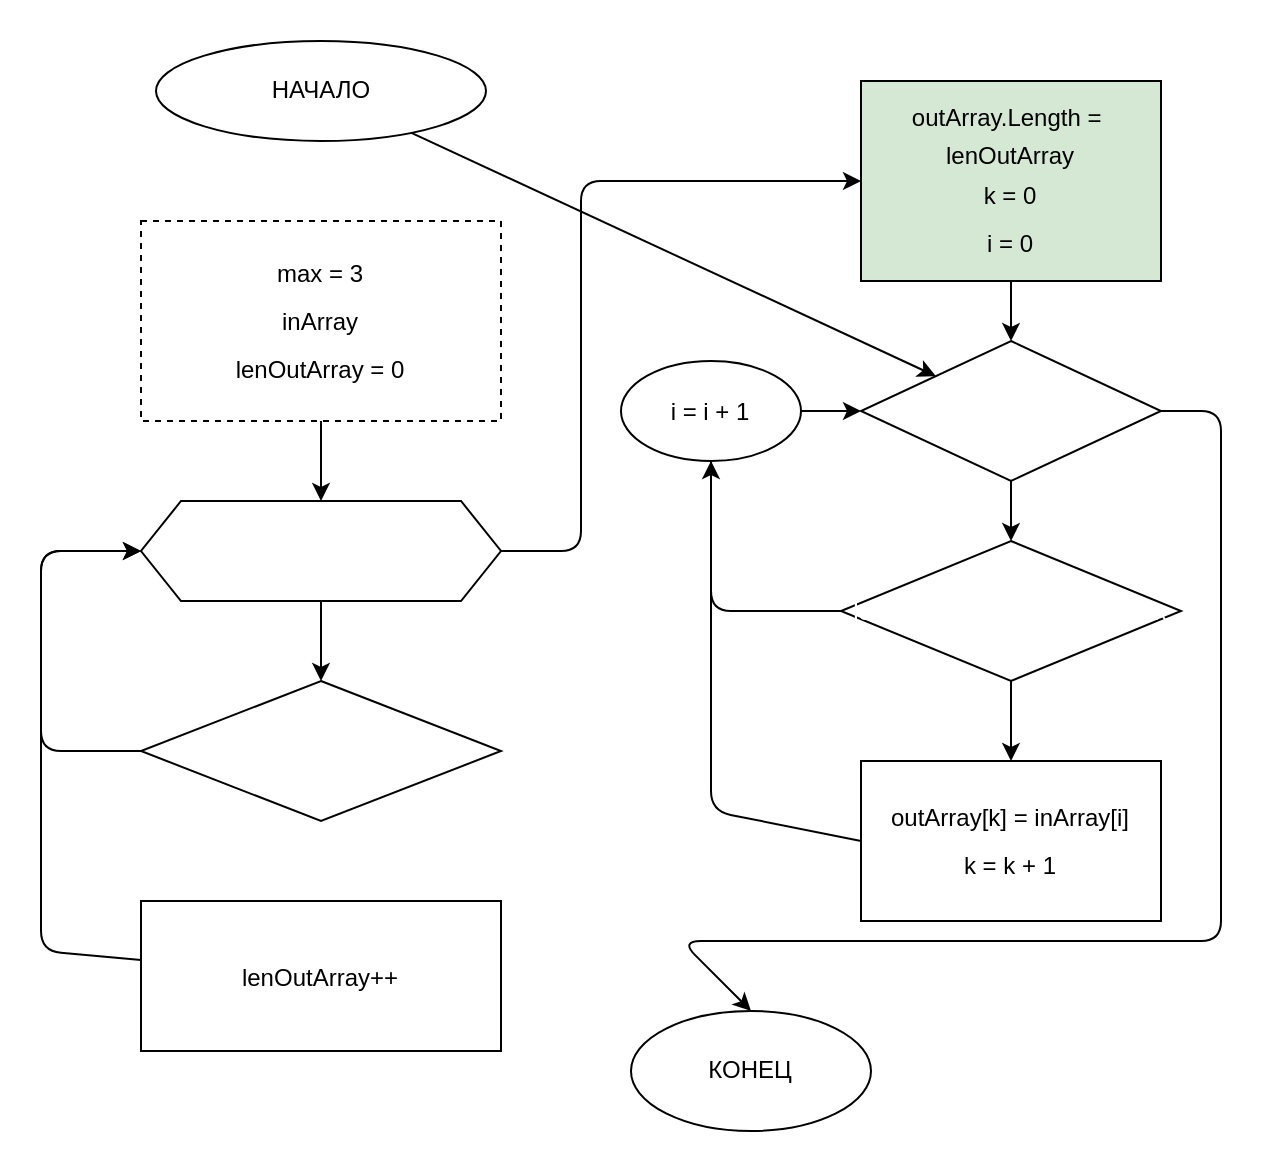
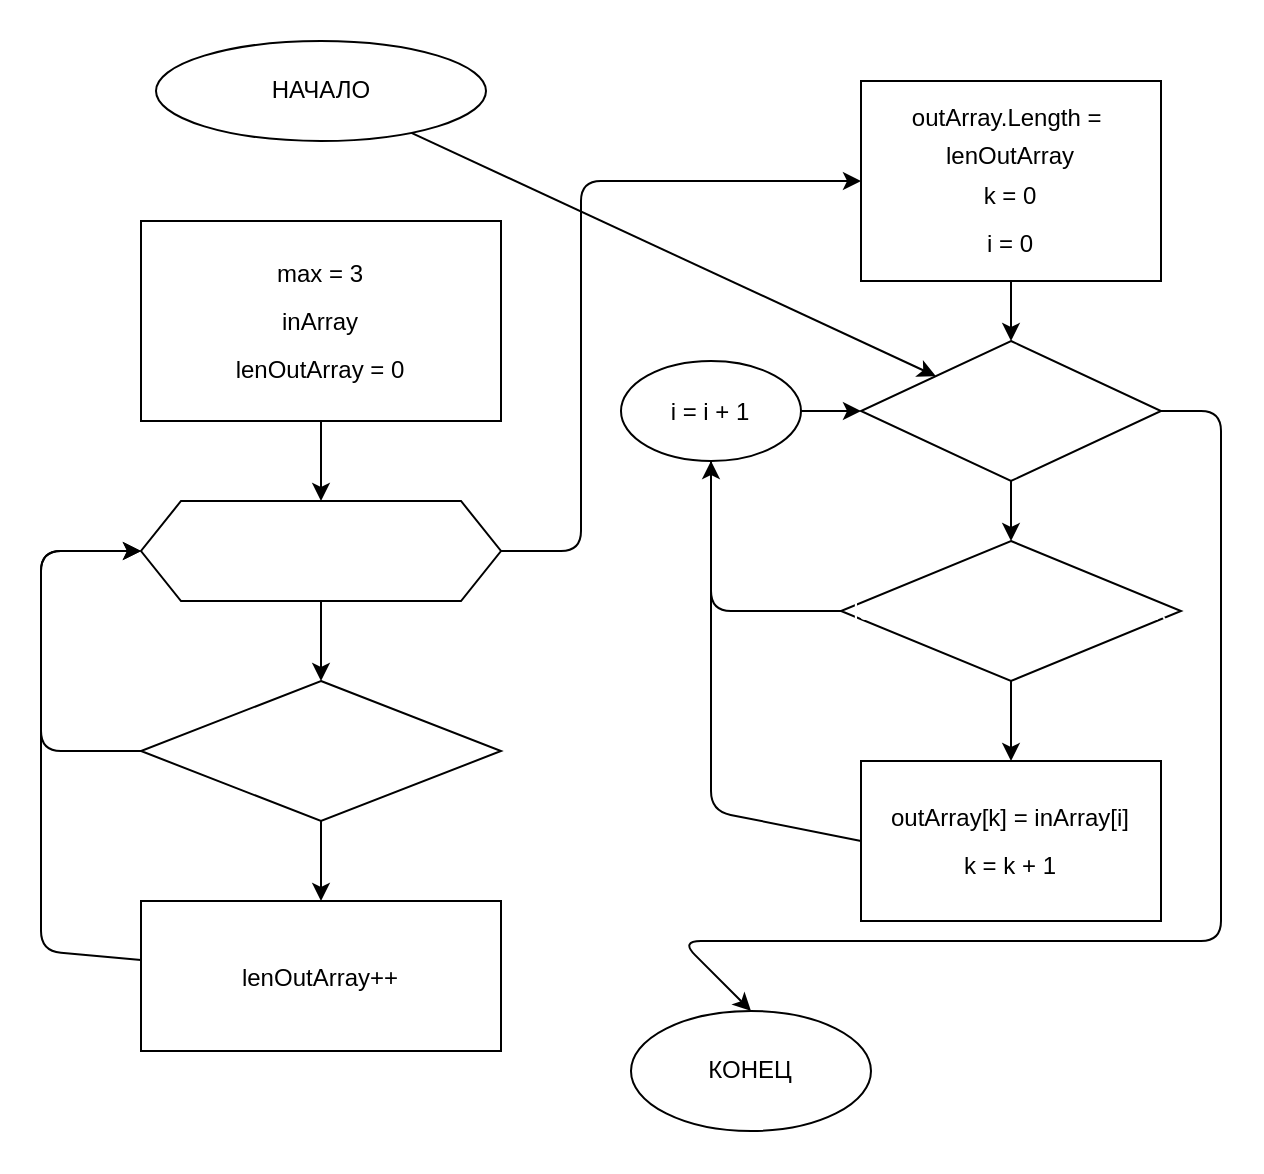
(1011, 181) -> (1011, 181)
(321, 321) -> (321, 321)
none -> (321, 854)
